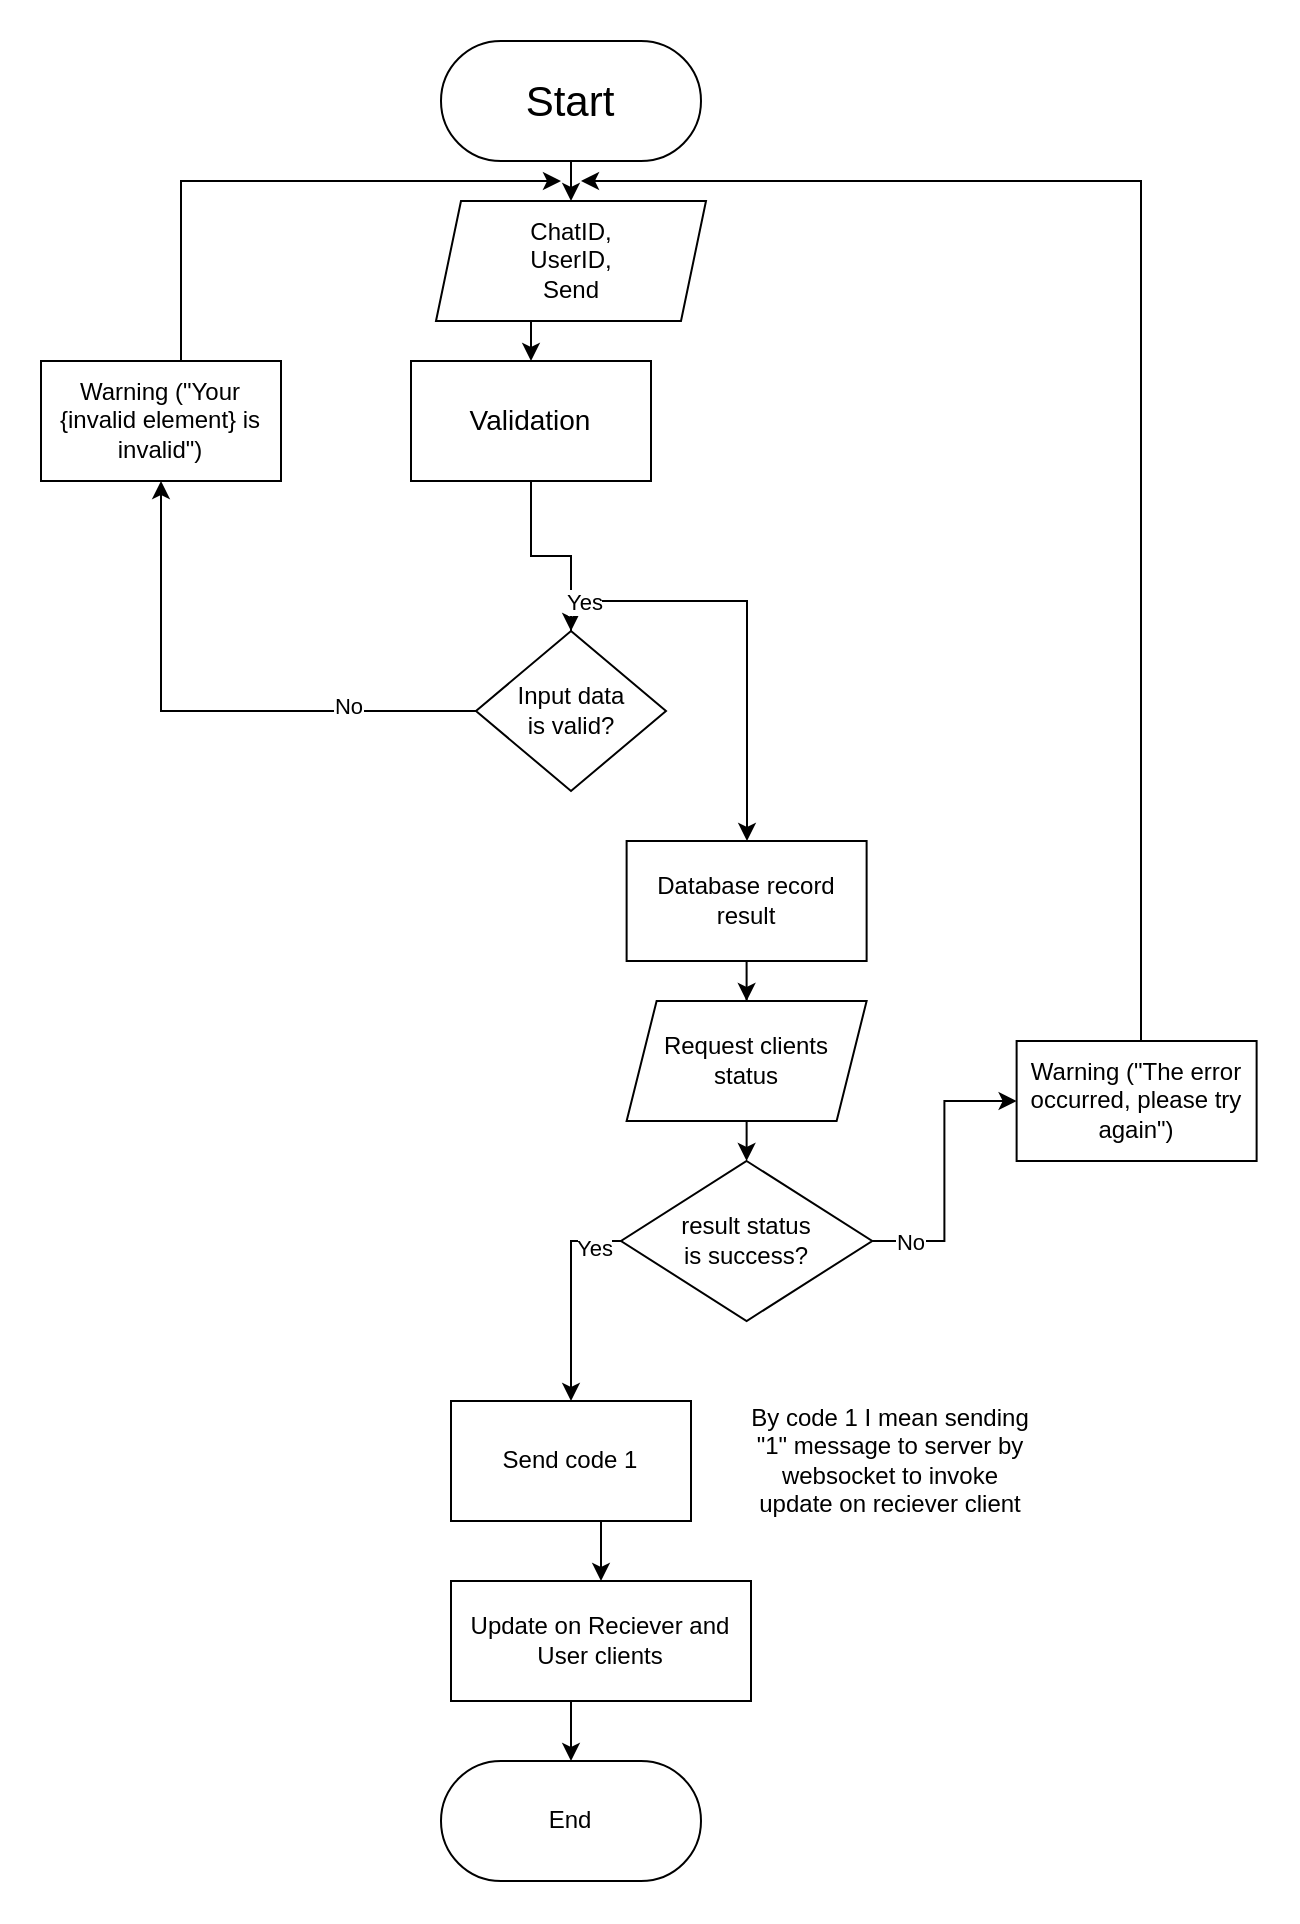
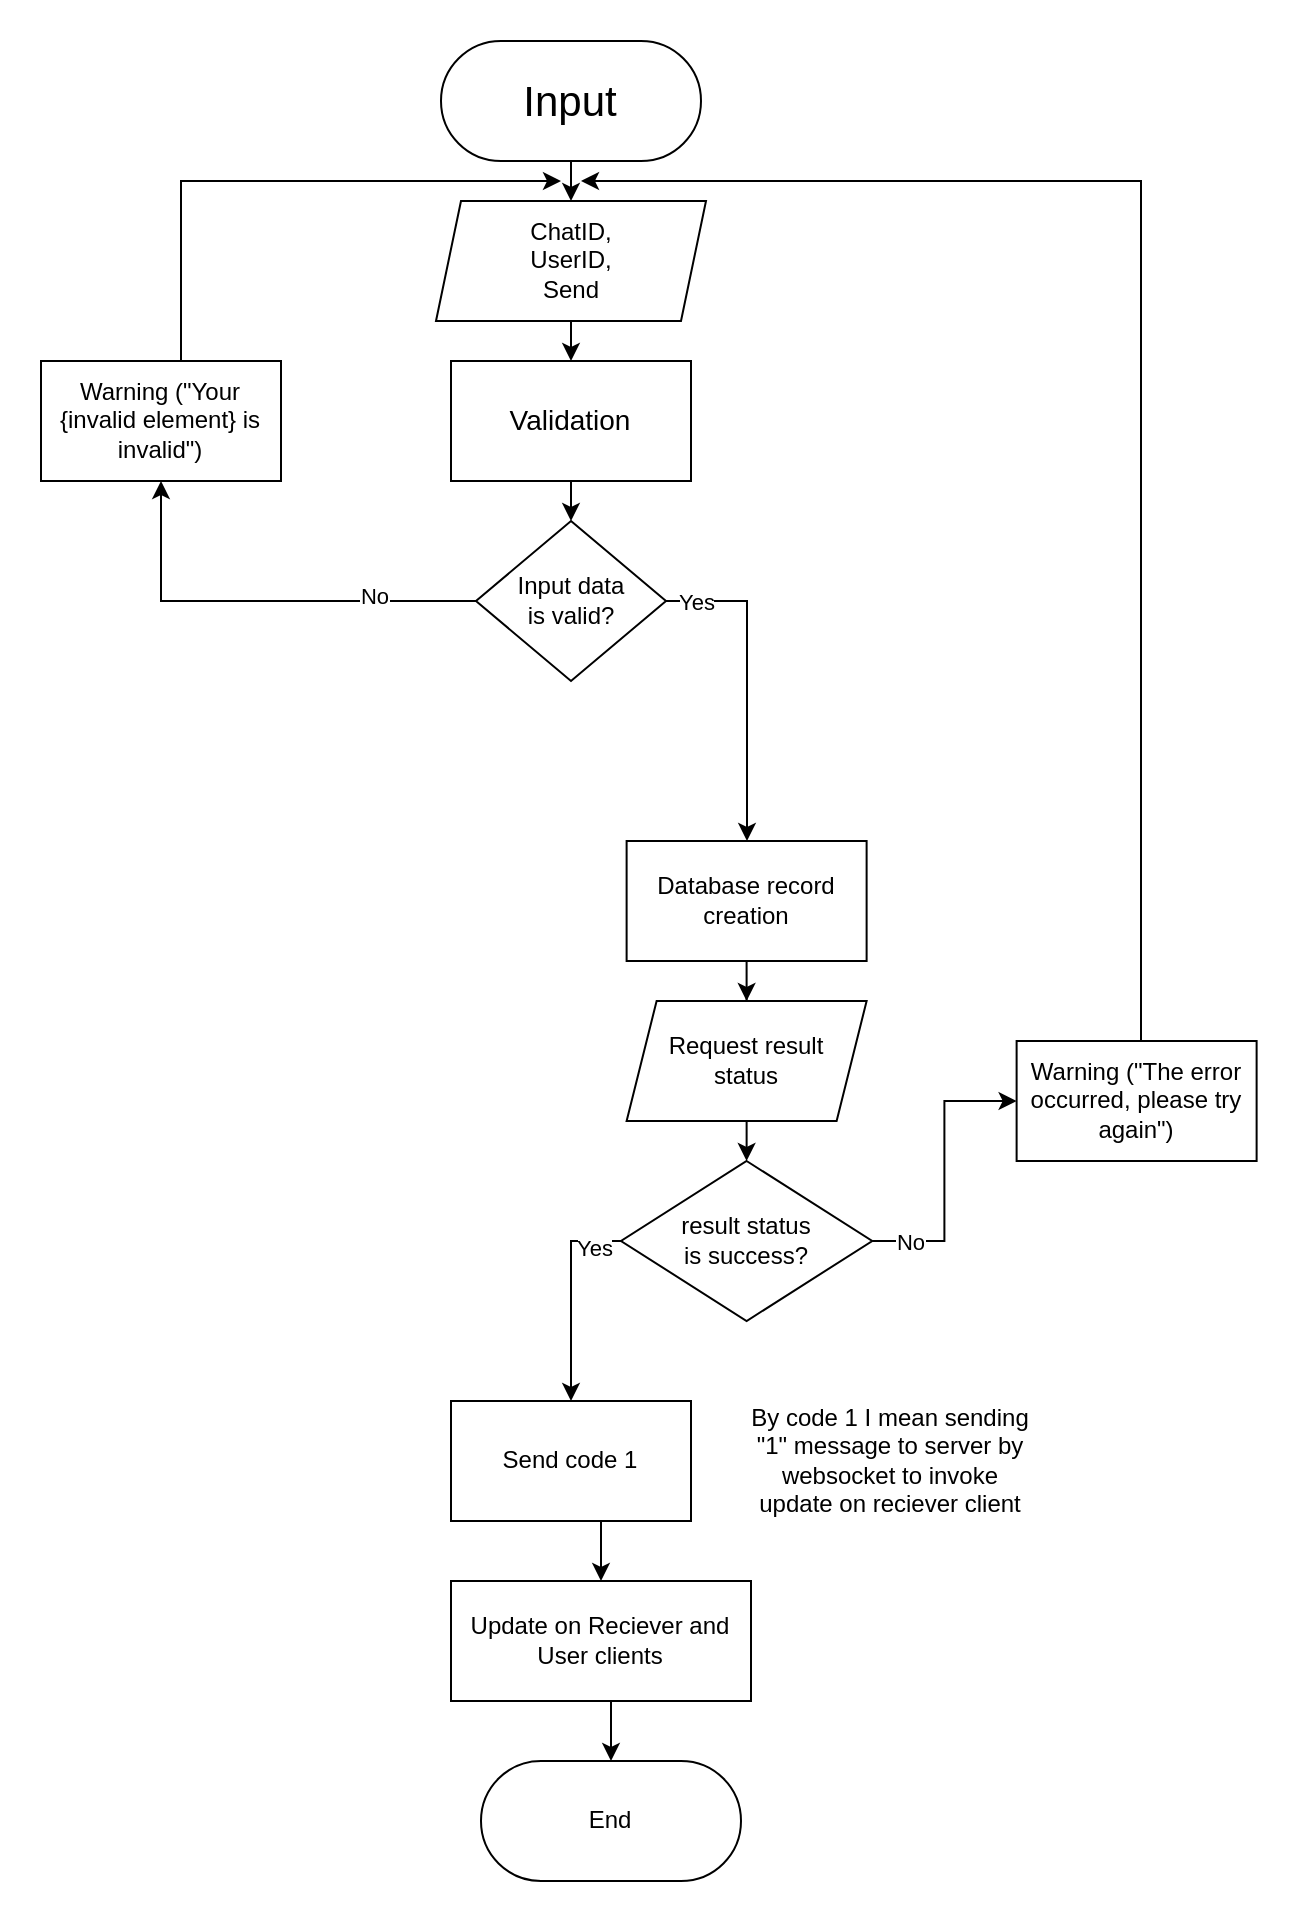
(571, 101) -> (571, 101)
(531, 421) -> (571, 421)
(571, 711) -> (571, 601)
(747, 901) -> (747, 901)
(747, 1061) -> (747, 1061)
(571, 1821) -> (611, 1821)
